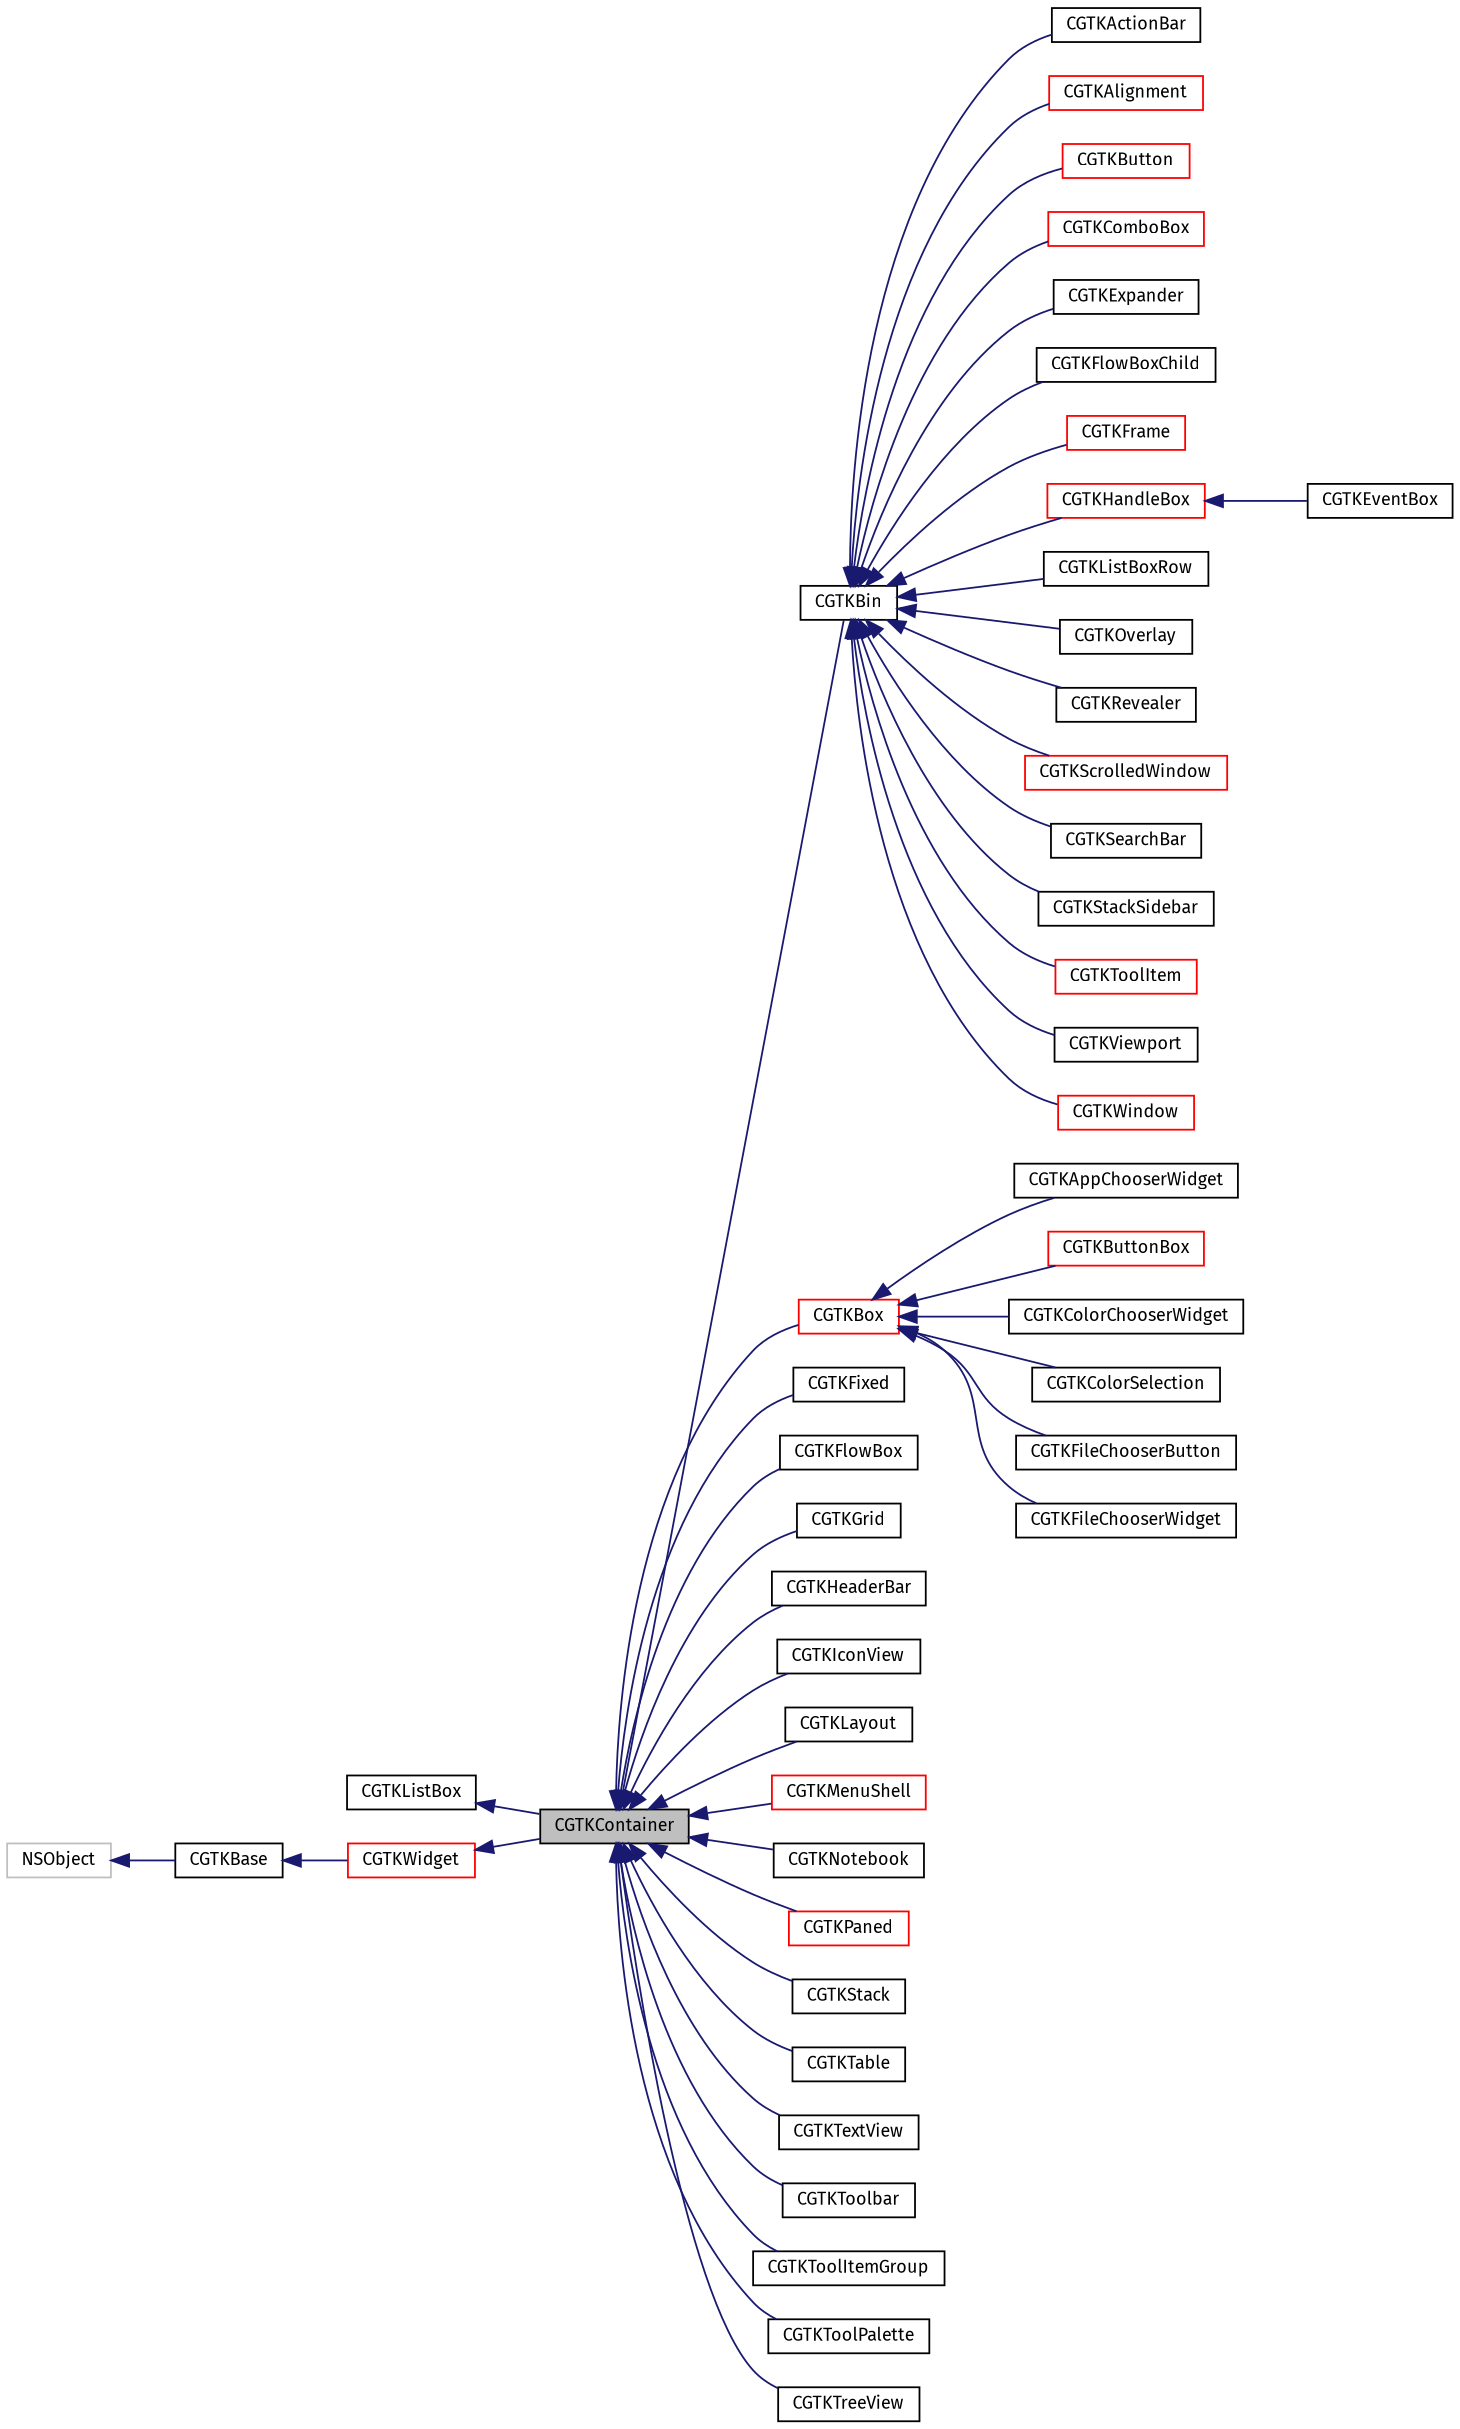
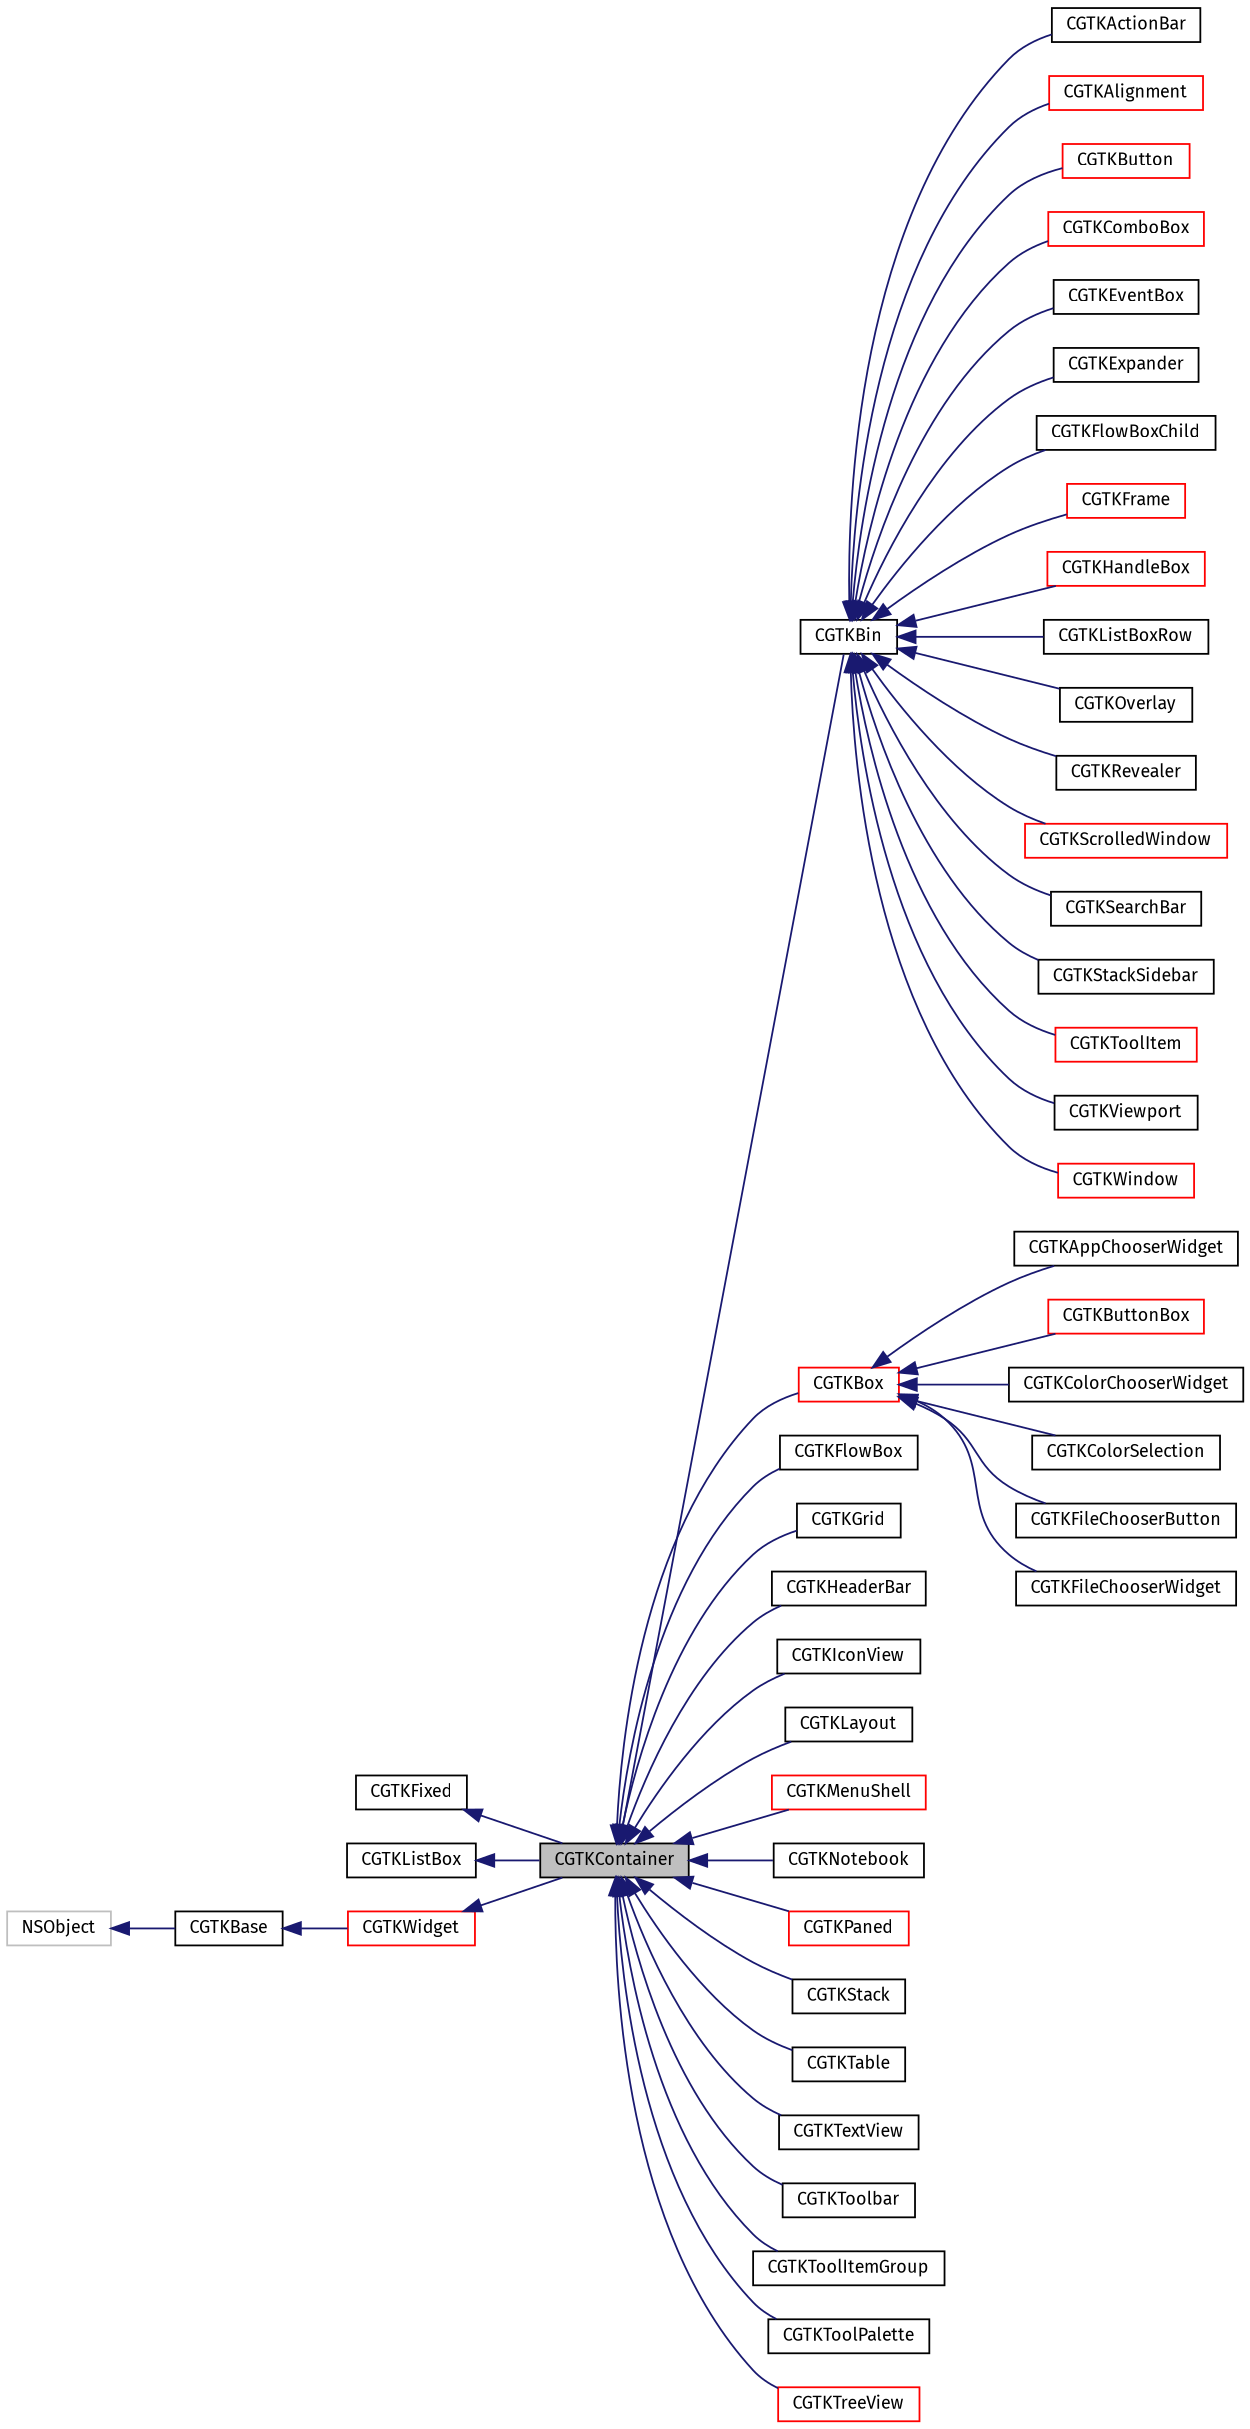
(1265, 501) -> (927, 433)
(685, 1519) -> (521, 1829)
(849, 2404) -> (849, 2404)
